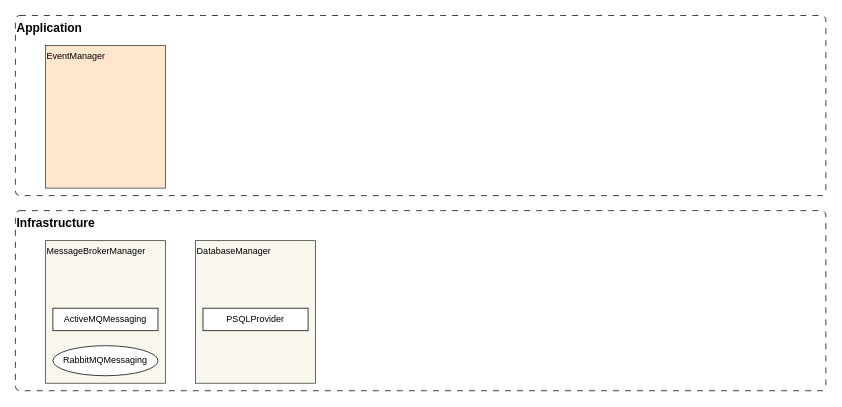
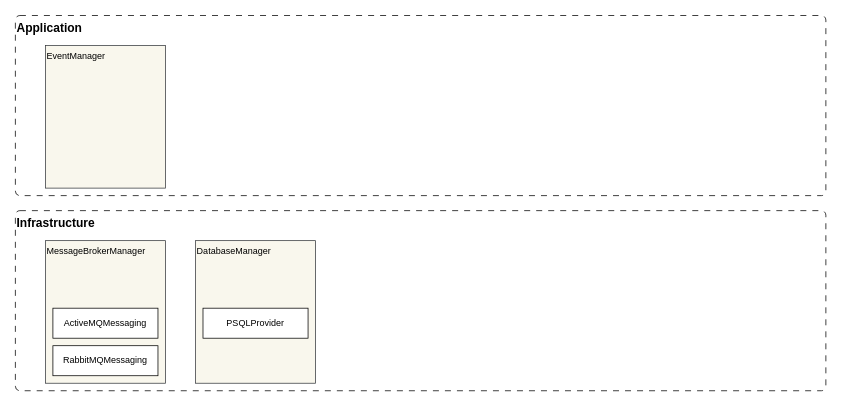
(105, 117) -> (105, 117)
(105, 319) -> (105, 323)
(255, 319) -> (255, 323)
(105, 360) -> (105, 360)
